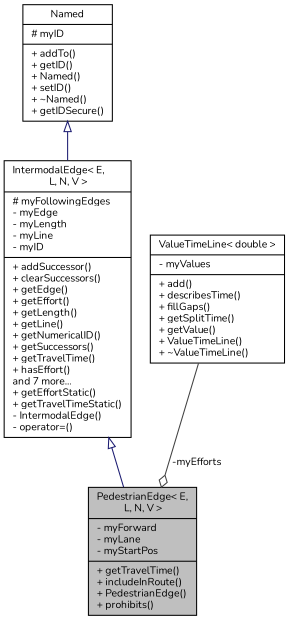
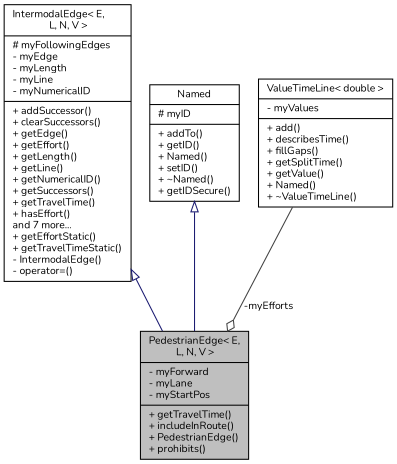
(68, 146) -> (195, 272)
(29, 247) -> (52, 91)
(201, 341) -> (292, 185)
